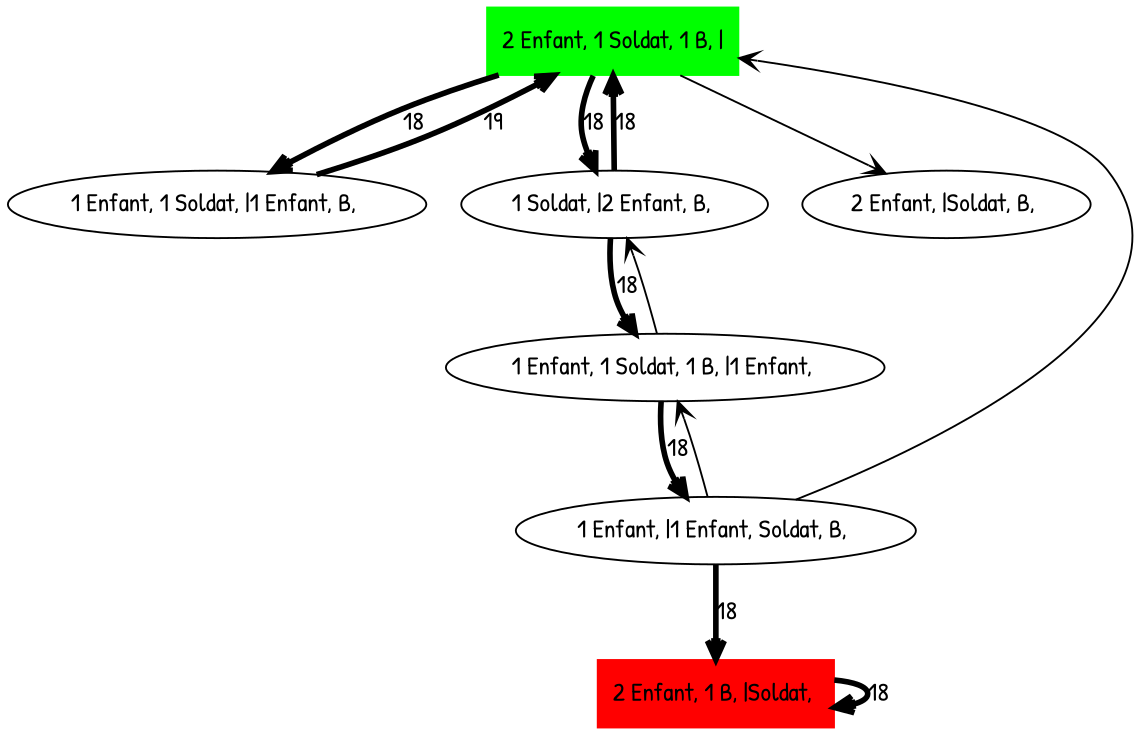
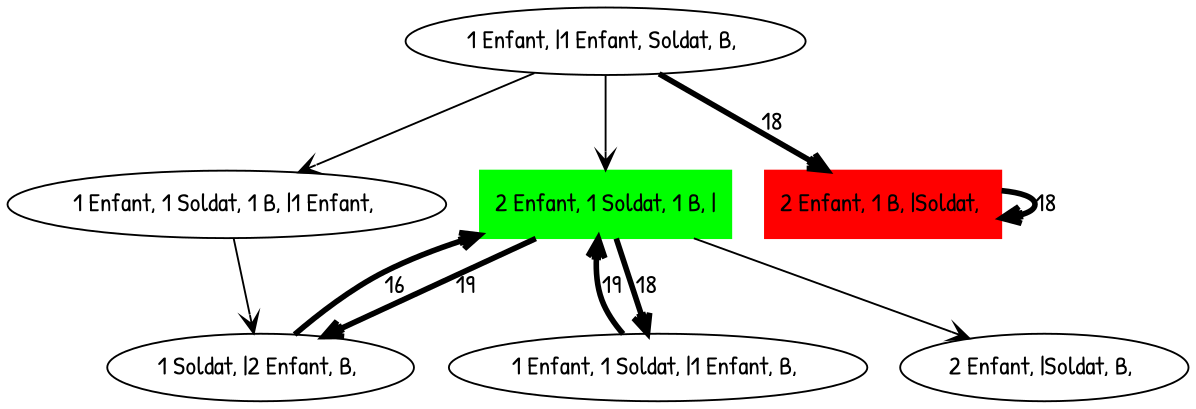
(594, 123) -> (466, 286)
(626, 123) -> (395, 286)
(612, 279) -> none
(662, 443) -> none
